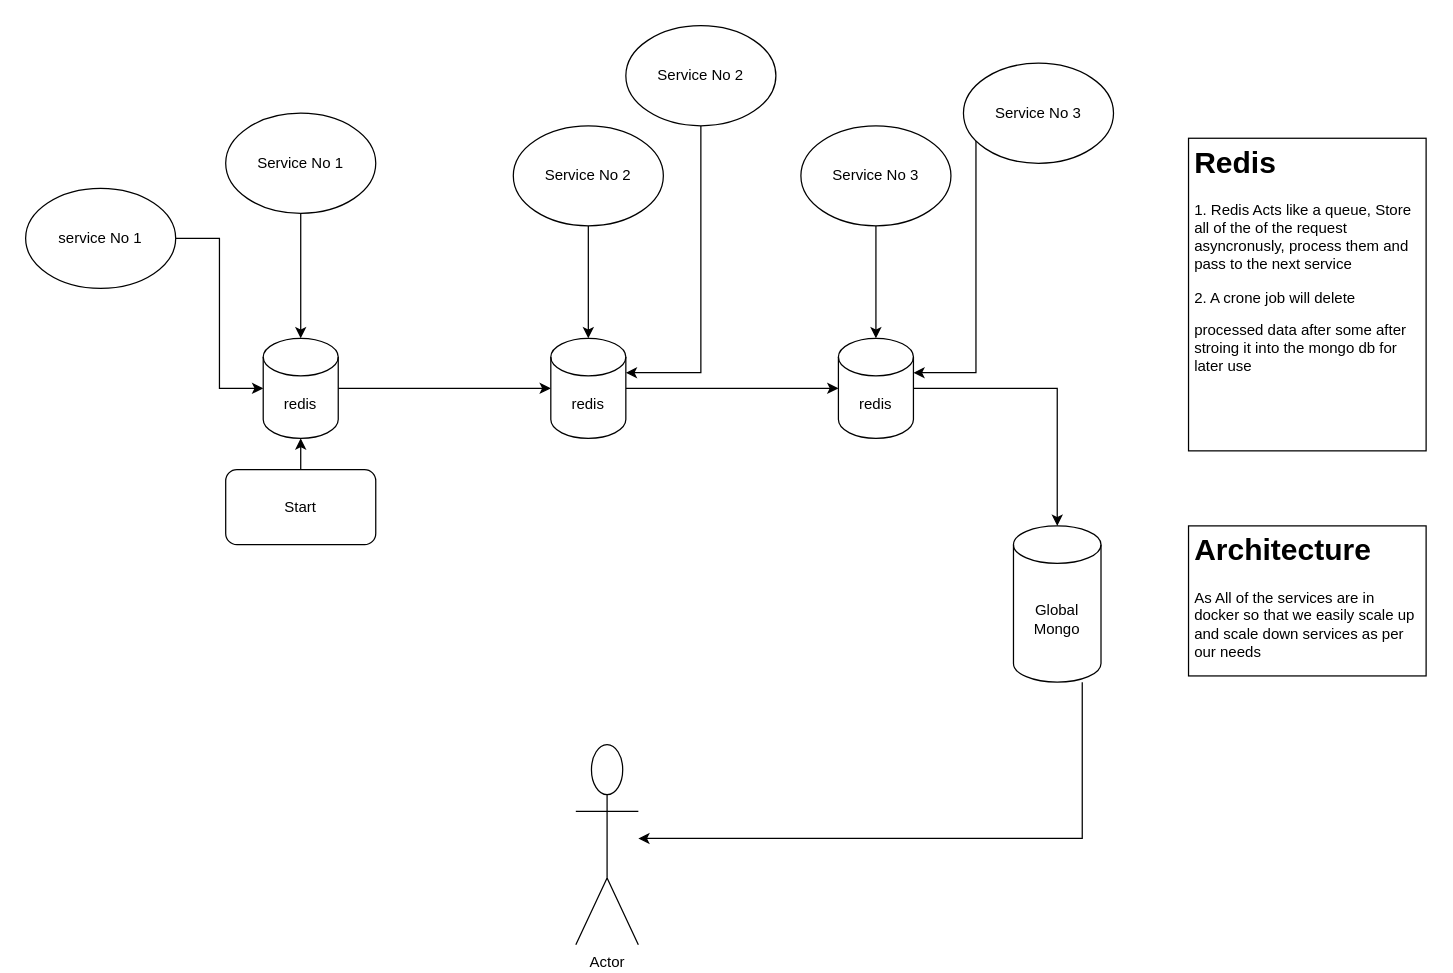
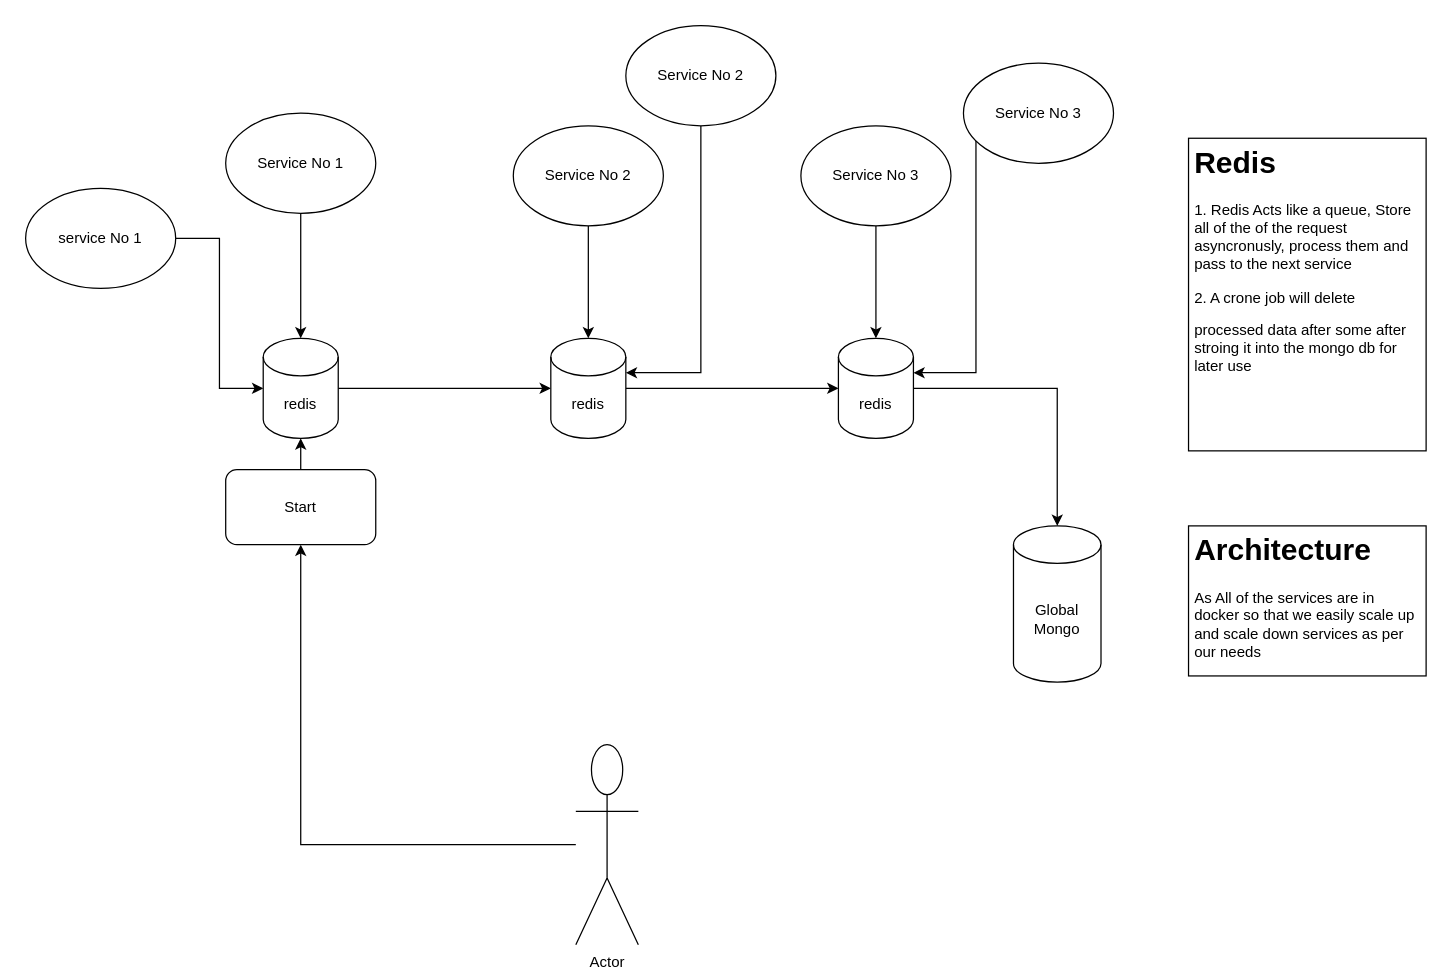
none -> (301, 836)
(943, 838) -> none
